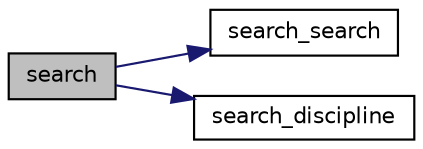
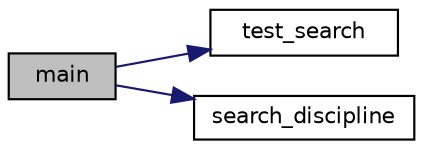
(304, 33) -> (304, 33)
(62, 76) -> (62, 76)
